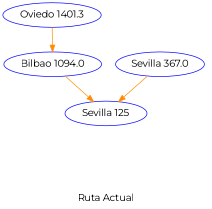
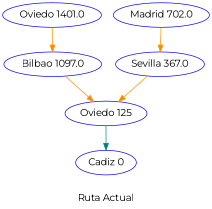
(52, 15) -> (52, 15)
none -> (161, 15)
(53, 64) -> (53, 64)
(106, 113) -> (106, 113)
none -> (106, 163)
